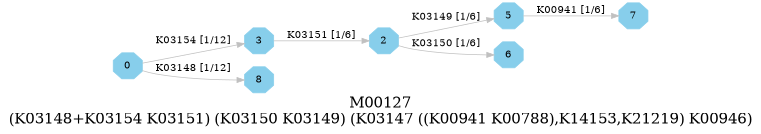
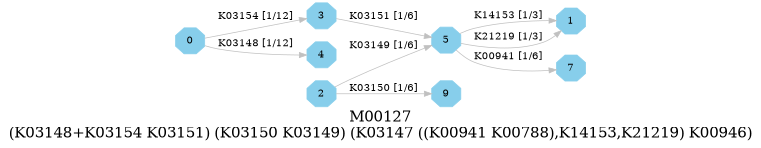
none -> (571, 21)
(318, 41) -> (380, 27)
(509, 55) -> (446, 94)
(259, 80) -> (322, 55)
